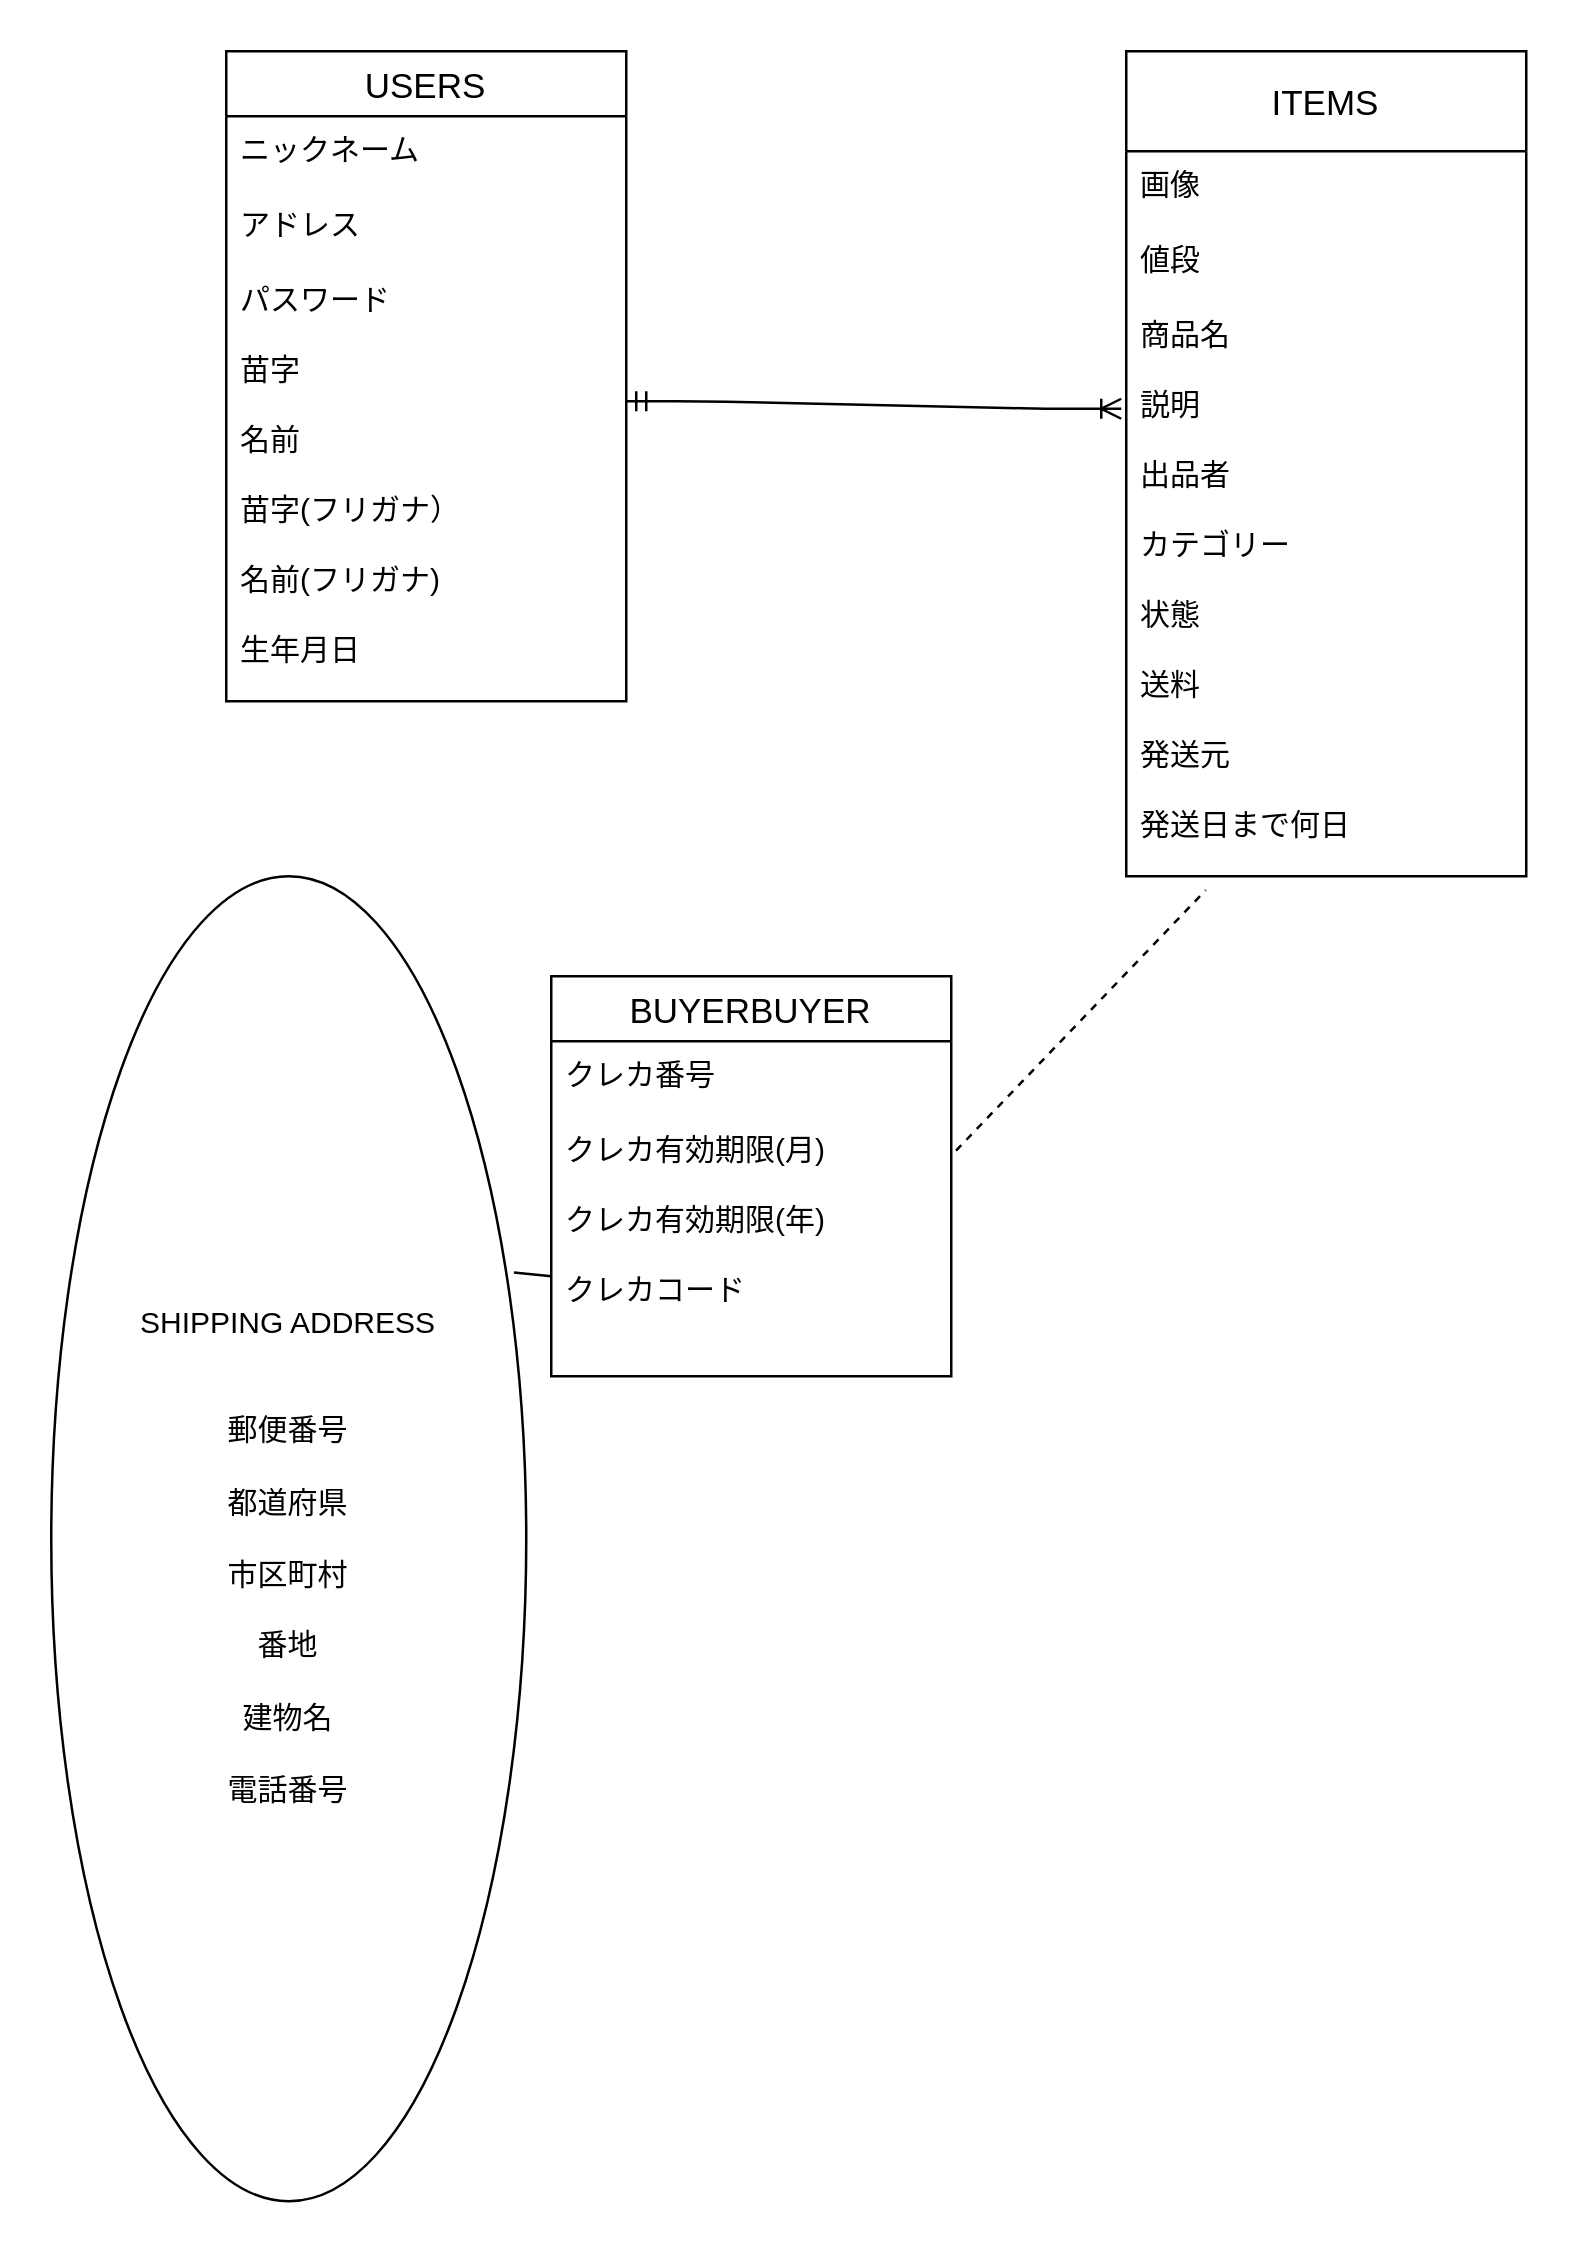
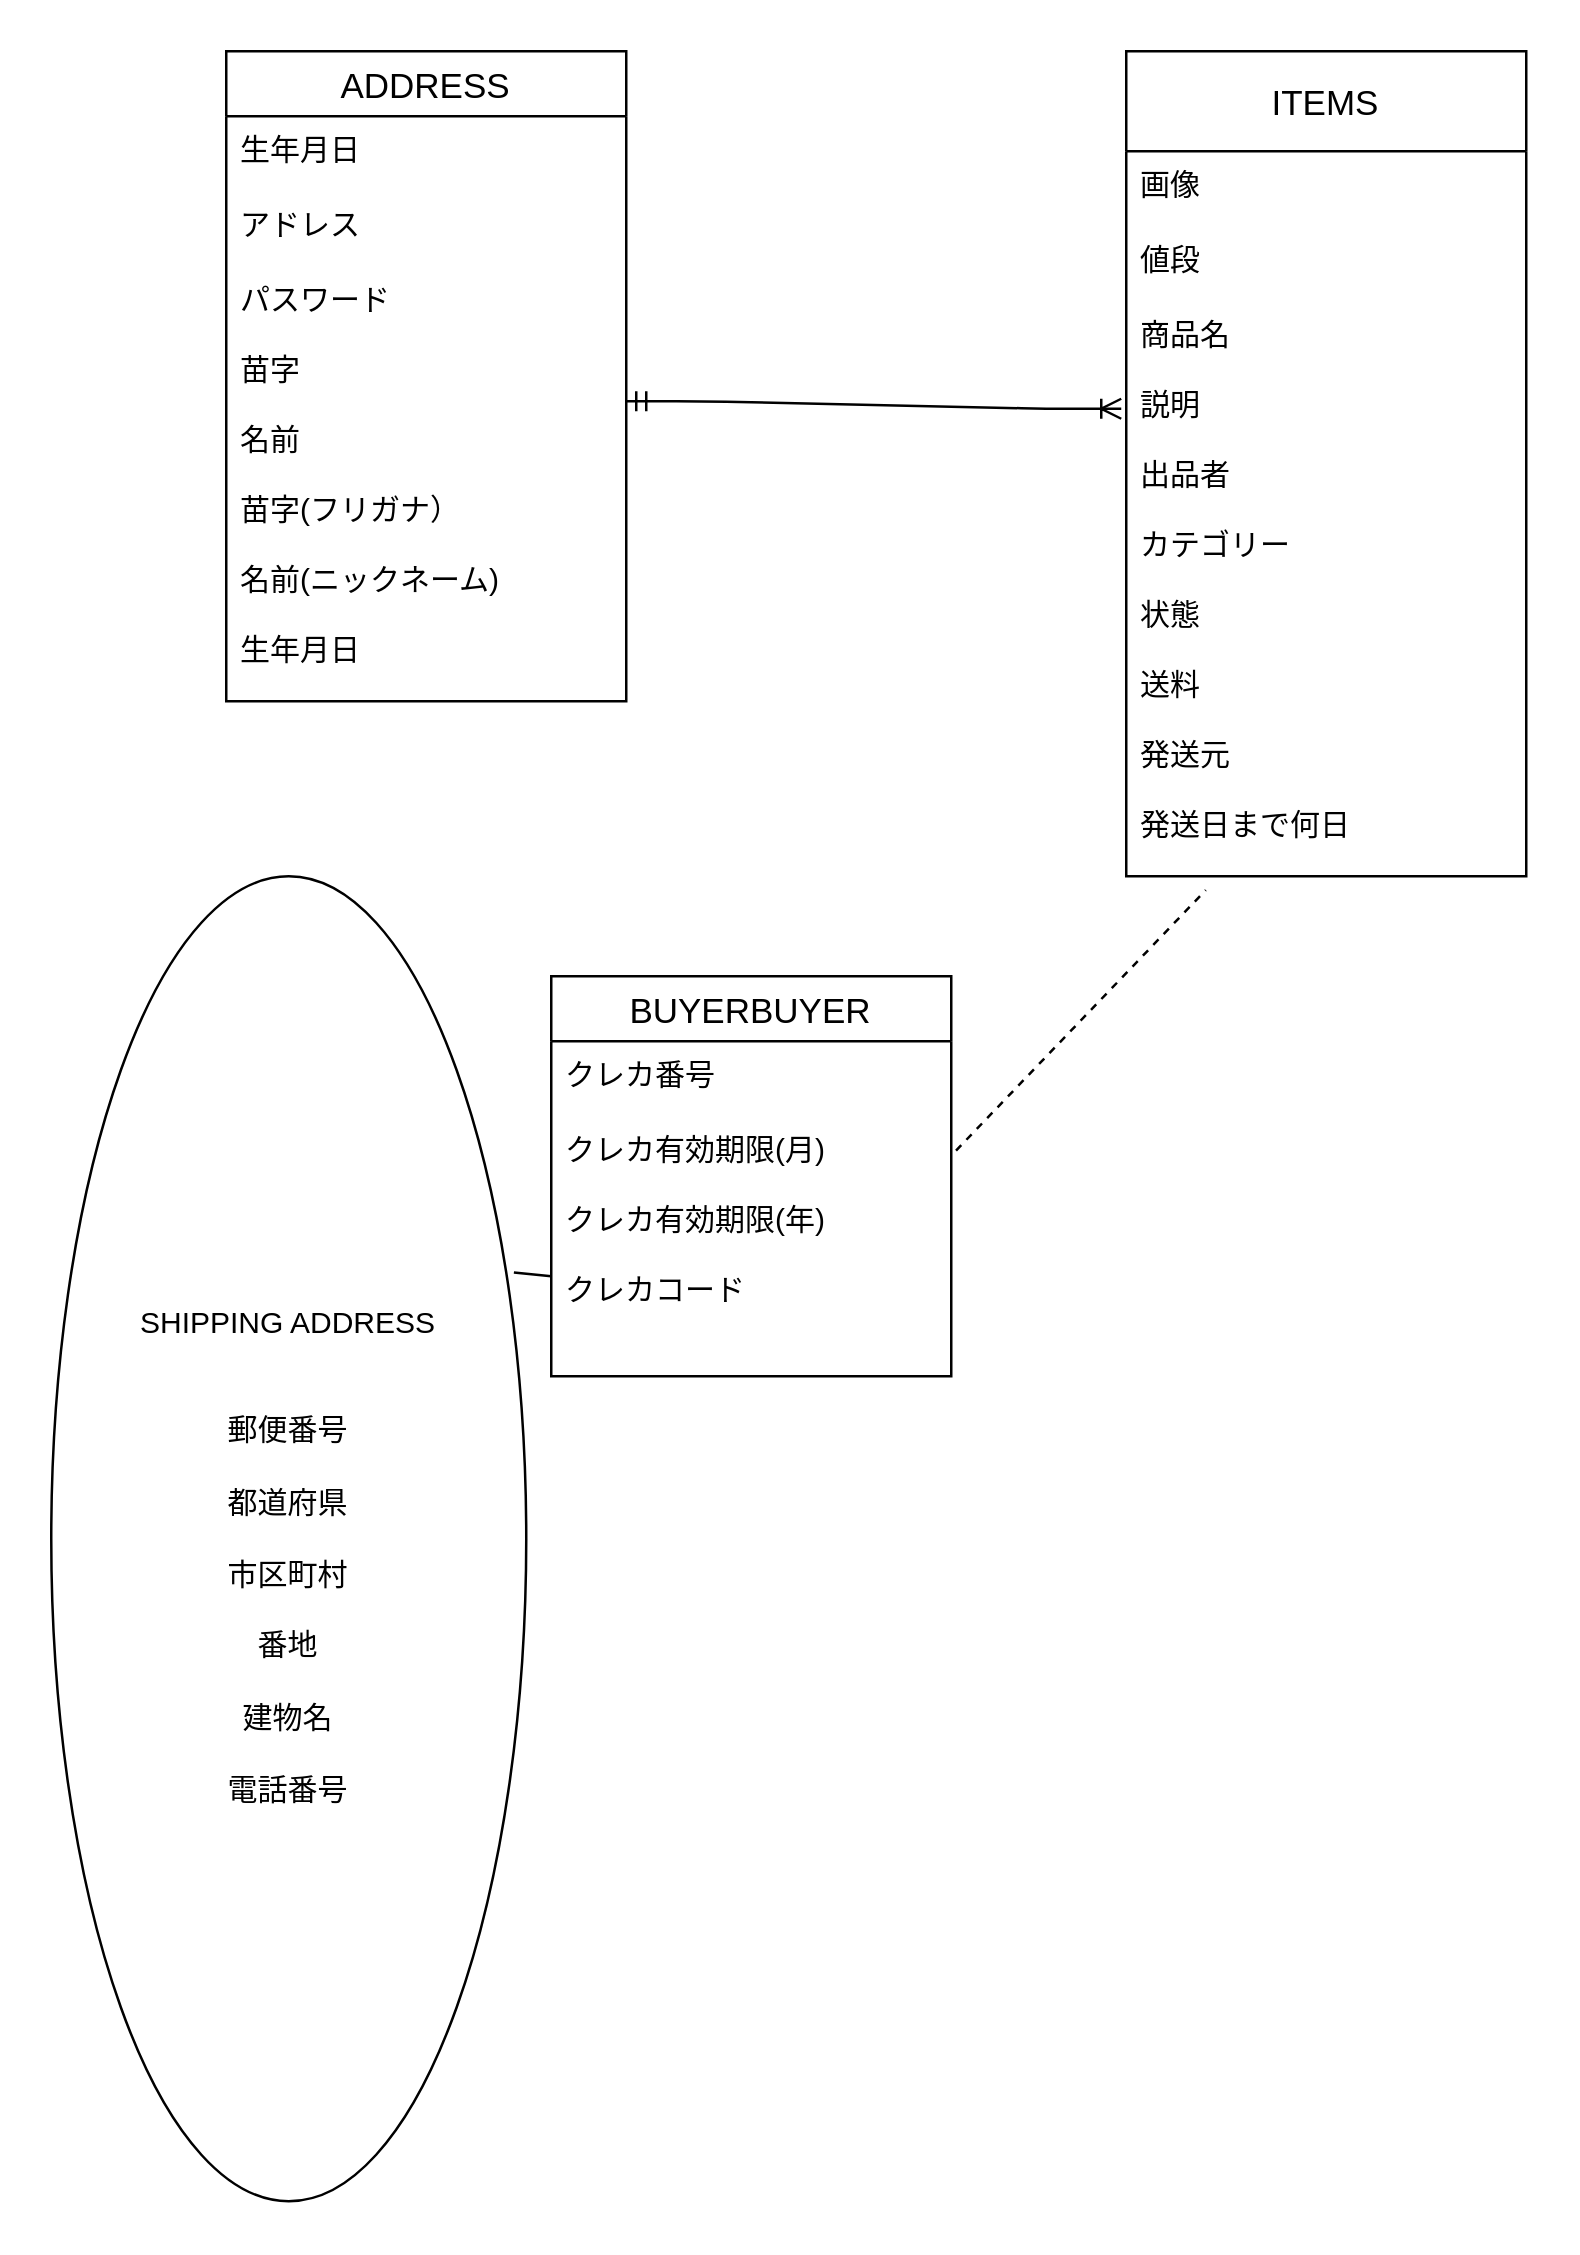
(425, 86) -> (425, 86)
(330, 150) -> (300, 150)
(315, 300) -> (315, 300)
